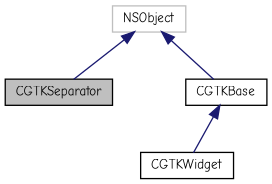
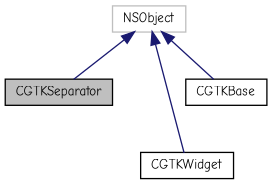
(203, 135) -> (170, 99)
